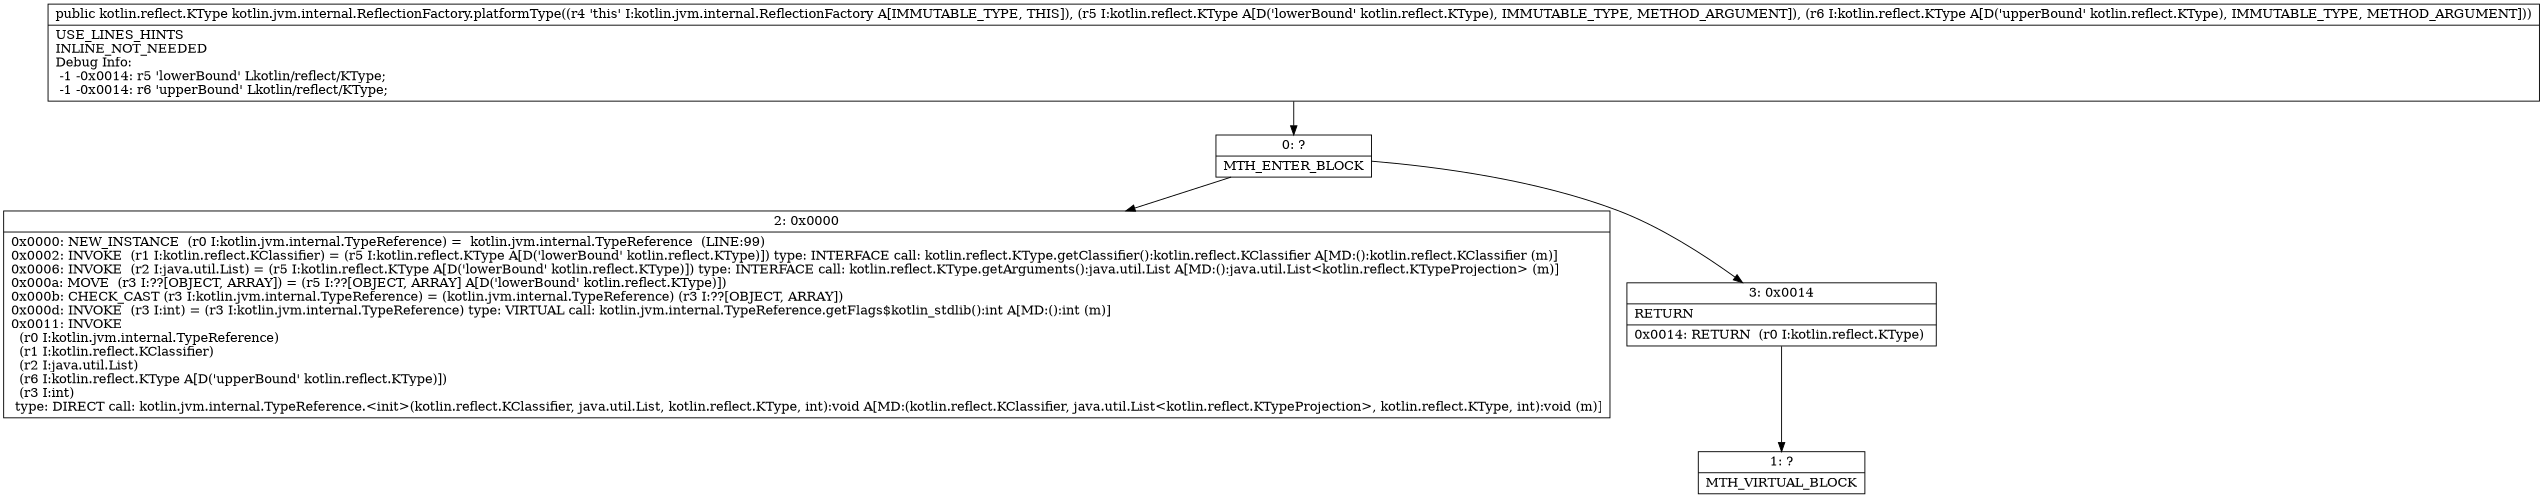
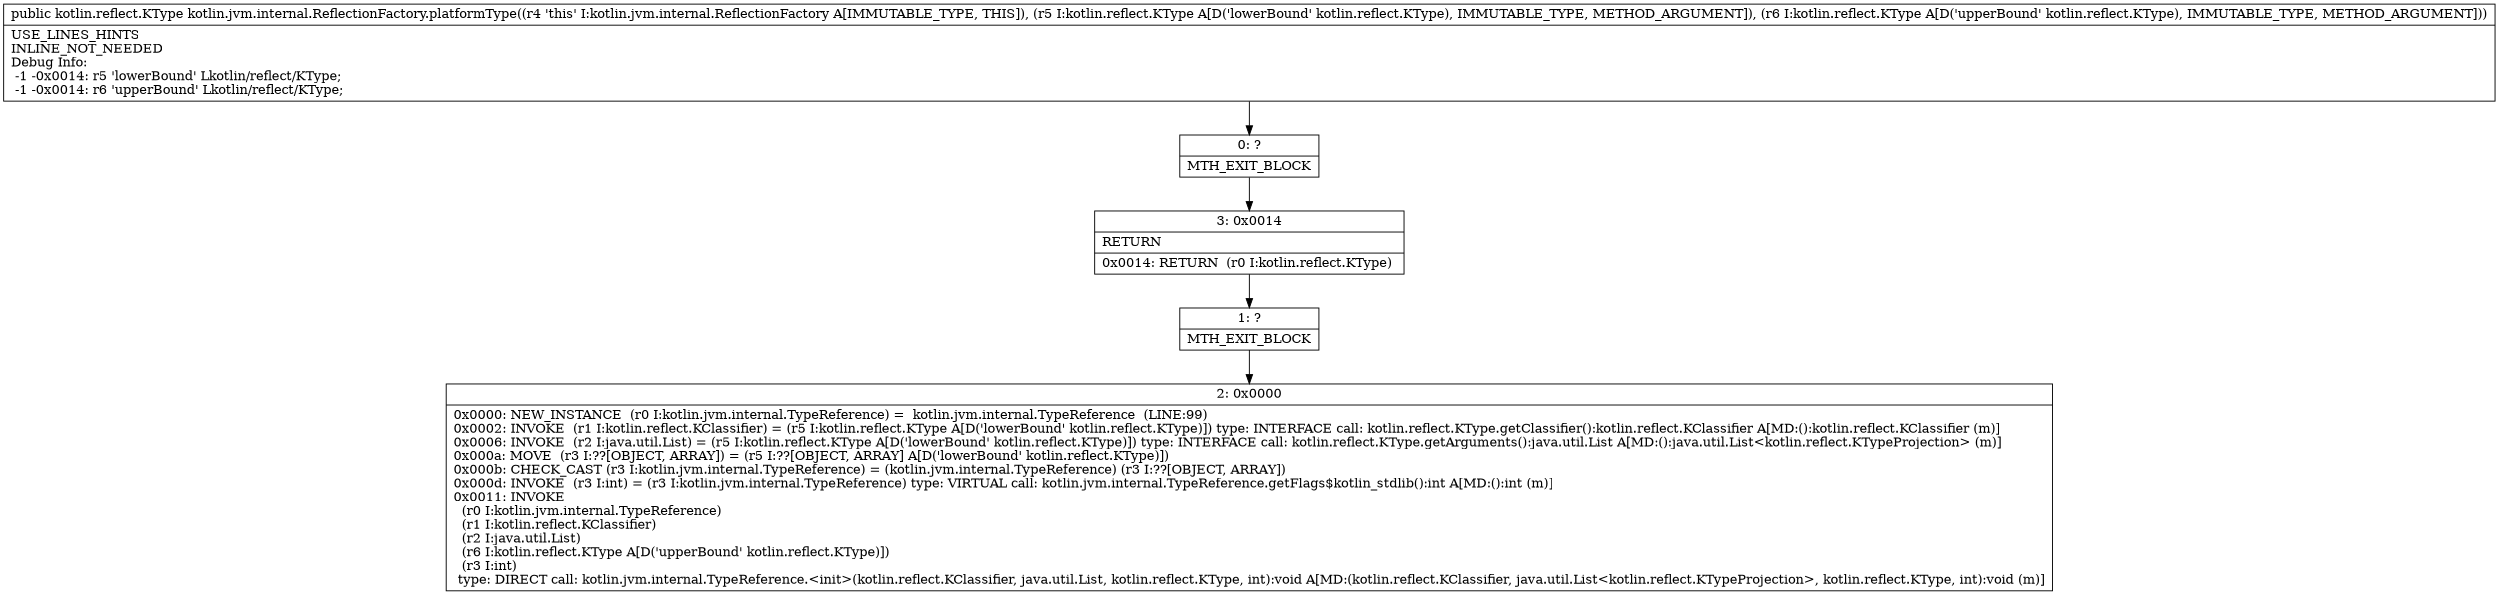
(1294, 166) -> (1249, 166)
(1183, 193) -> (1249, 362)
(1782, 483) -> (1249, 339)
